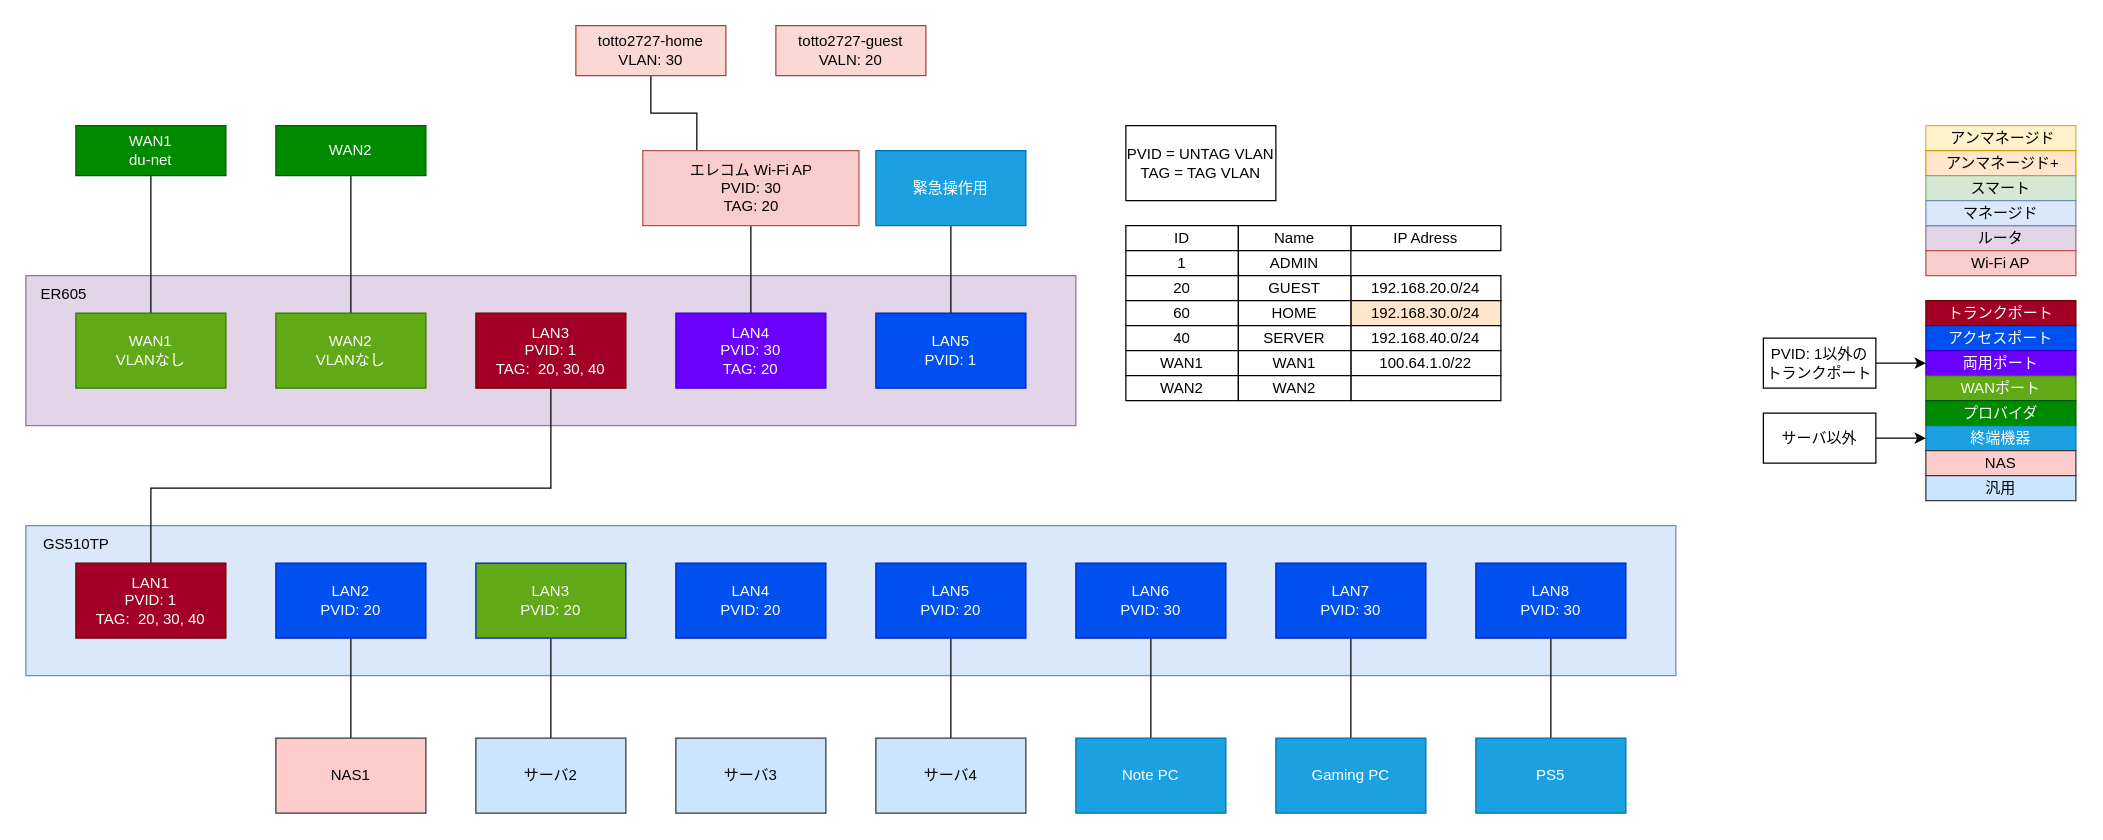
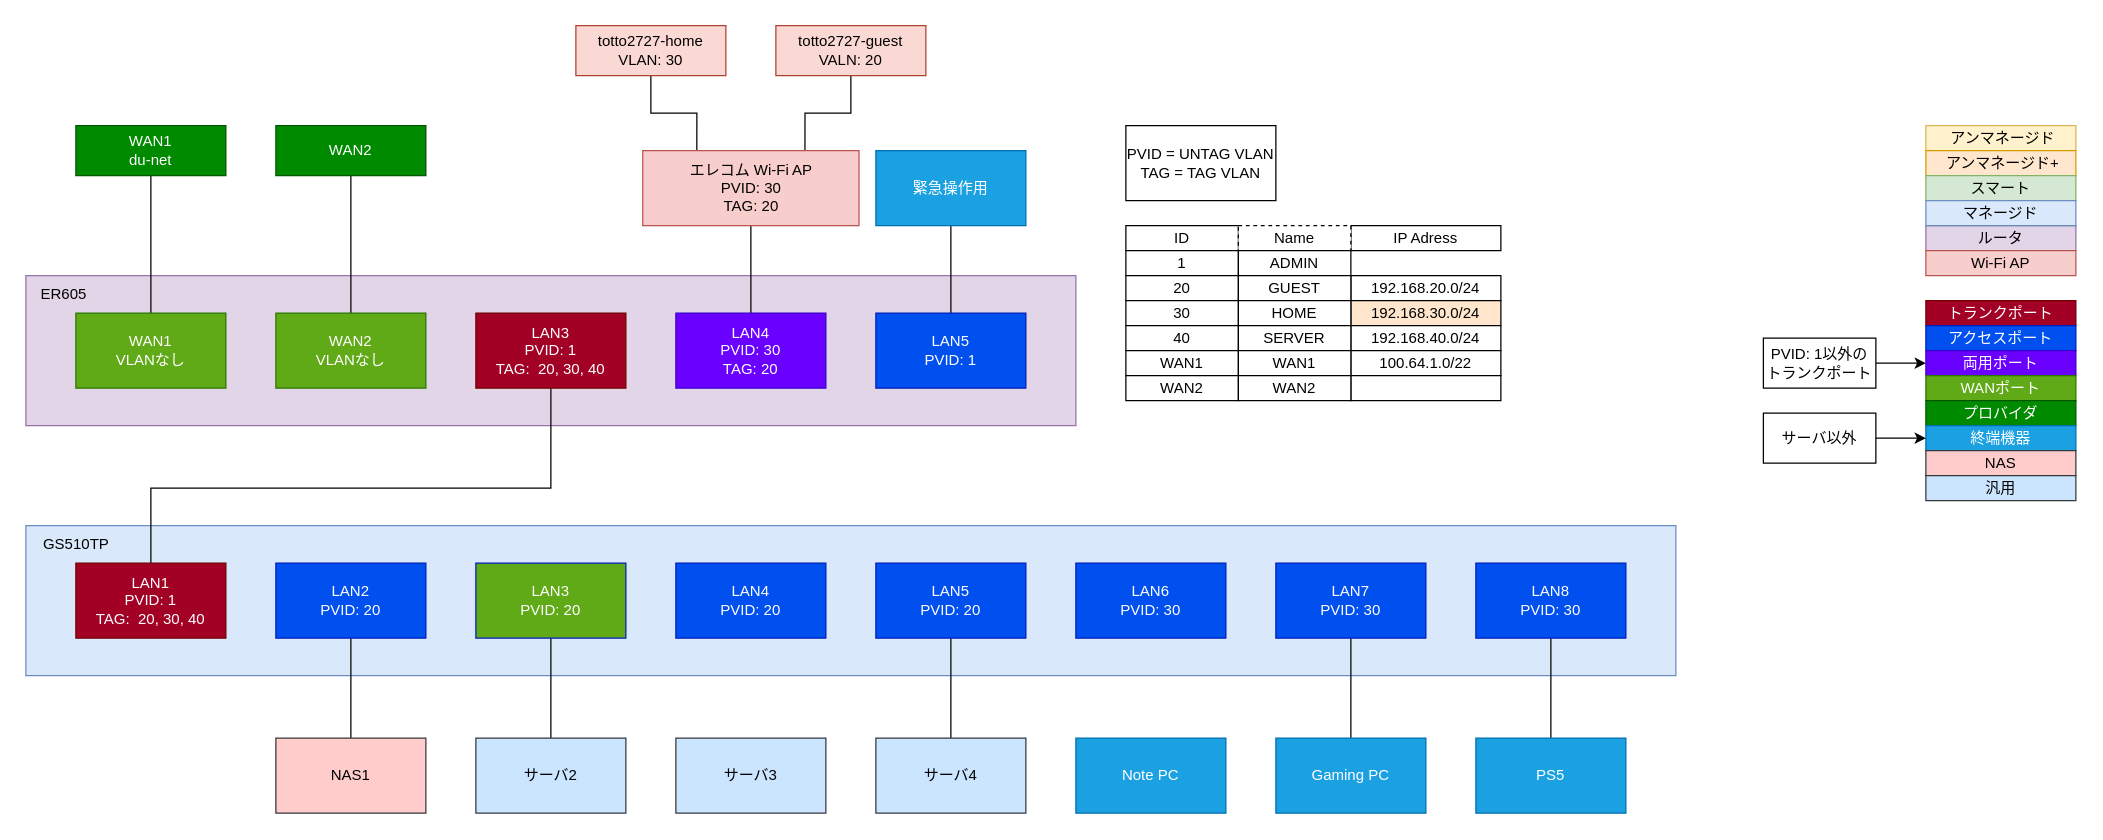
none -> (827, 113)
(1294, 238) -> (1294, 238)
(1182, 313) -> (1182, 313)
(1151, 688) -> none
